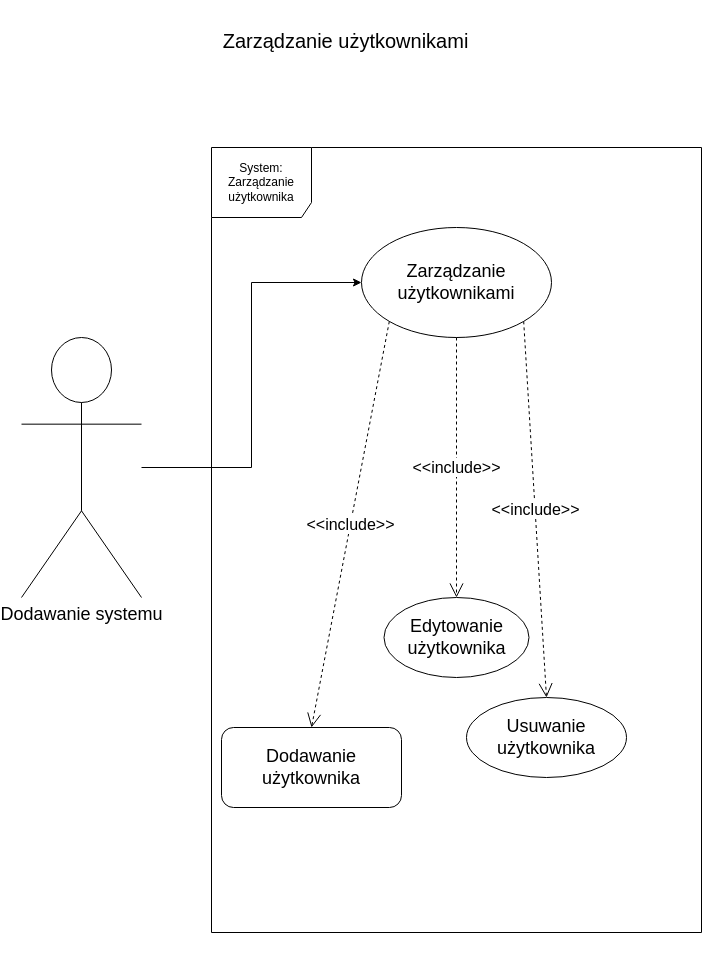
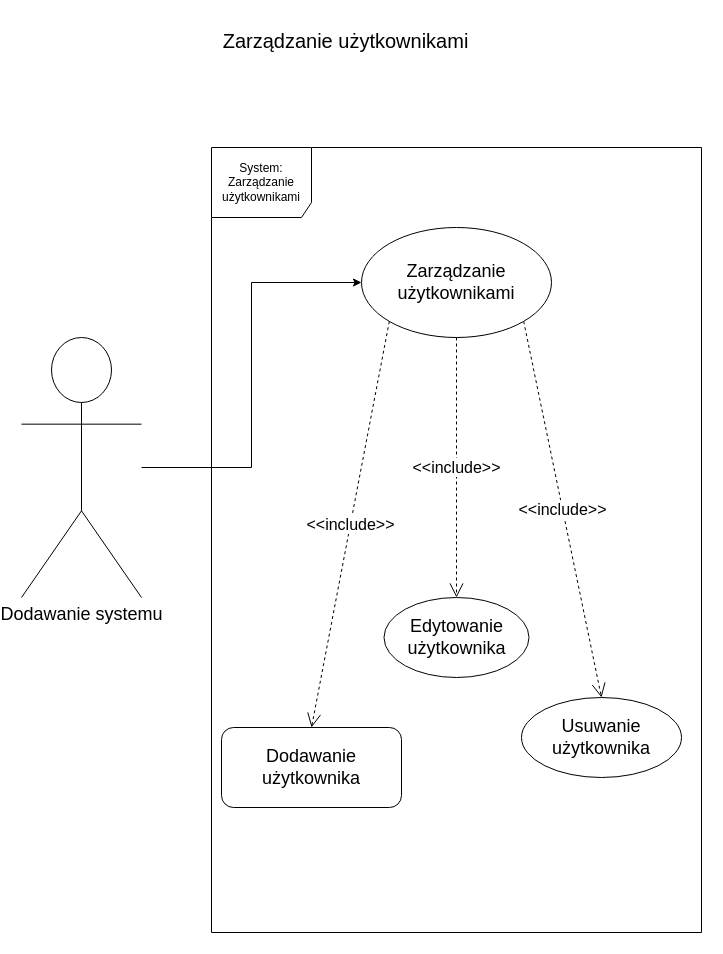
(262, 183) -> (262, 183)
(547, 738) -> (602, 738)
